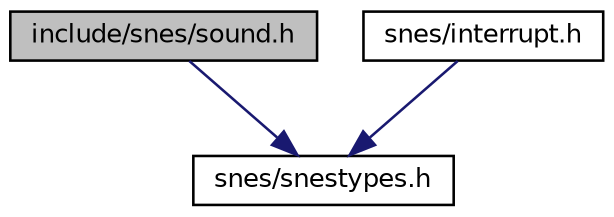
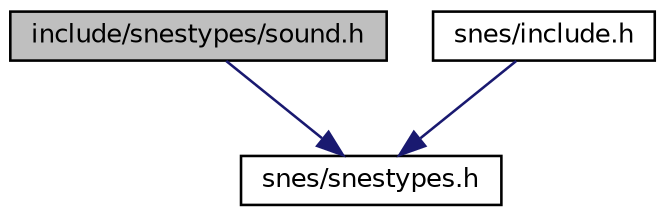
(164, 36) -> (198, 36)
(483, 36) -> (544, 36)
